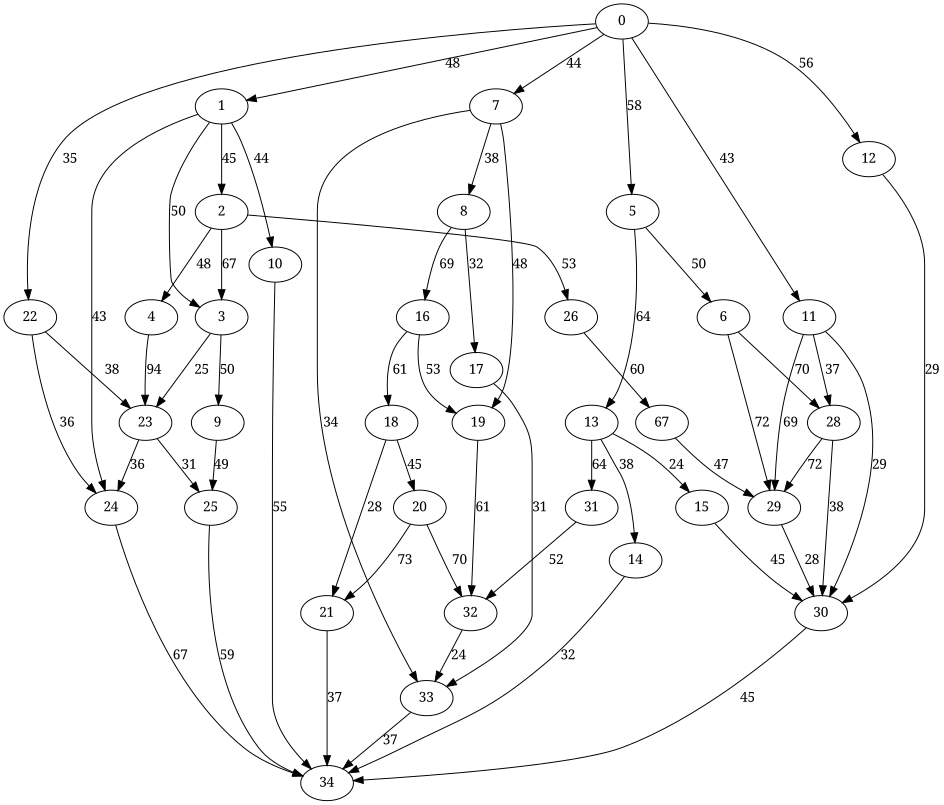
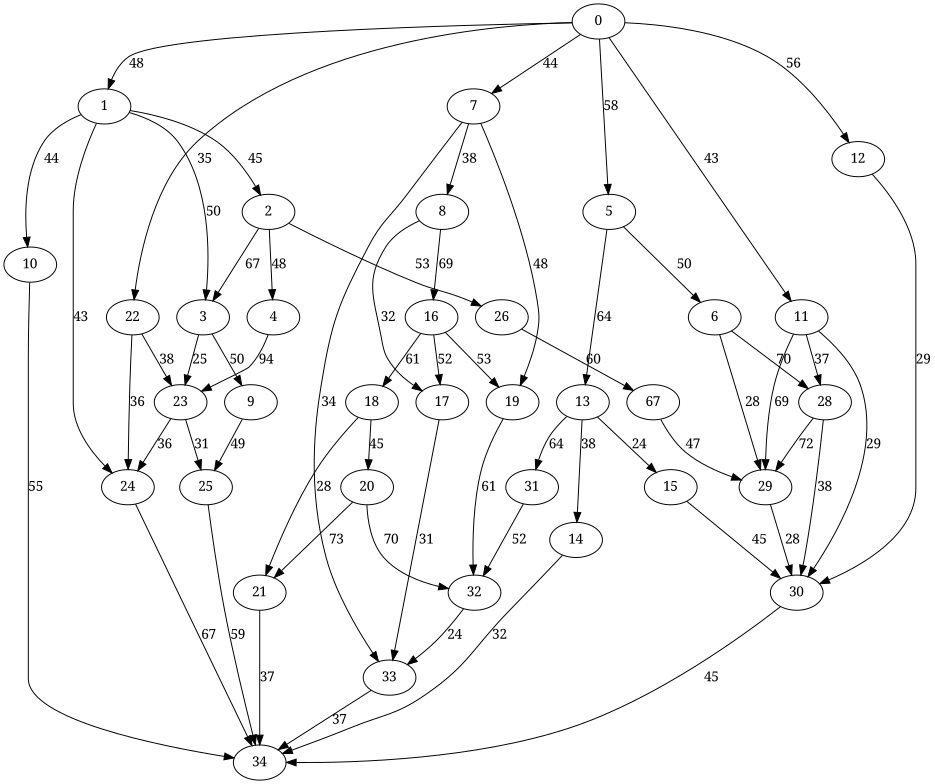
none -> (436, 355)
(763, 423) -> (753, 402)
